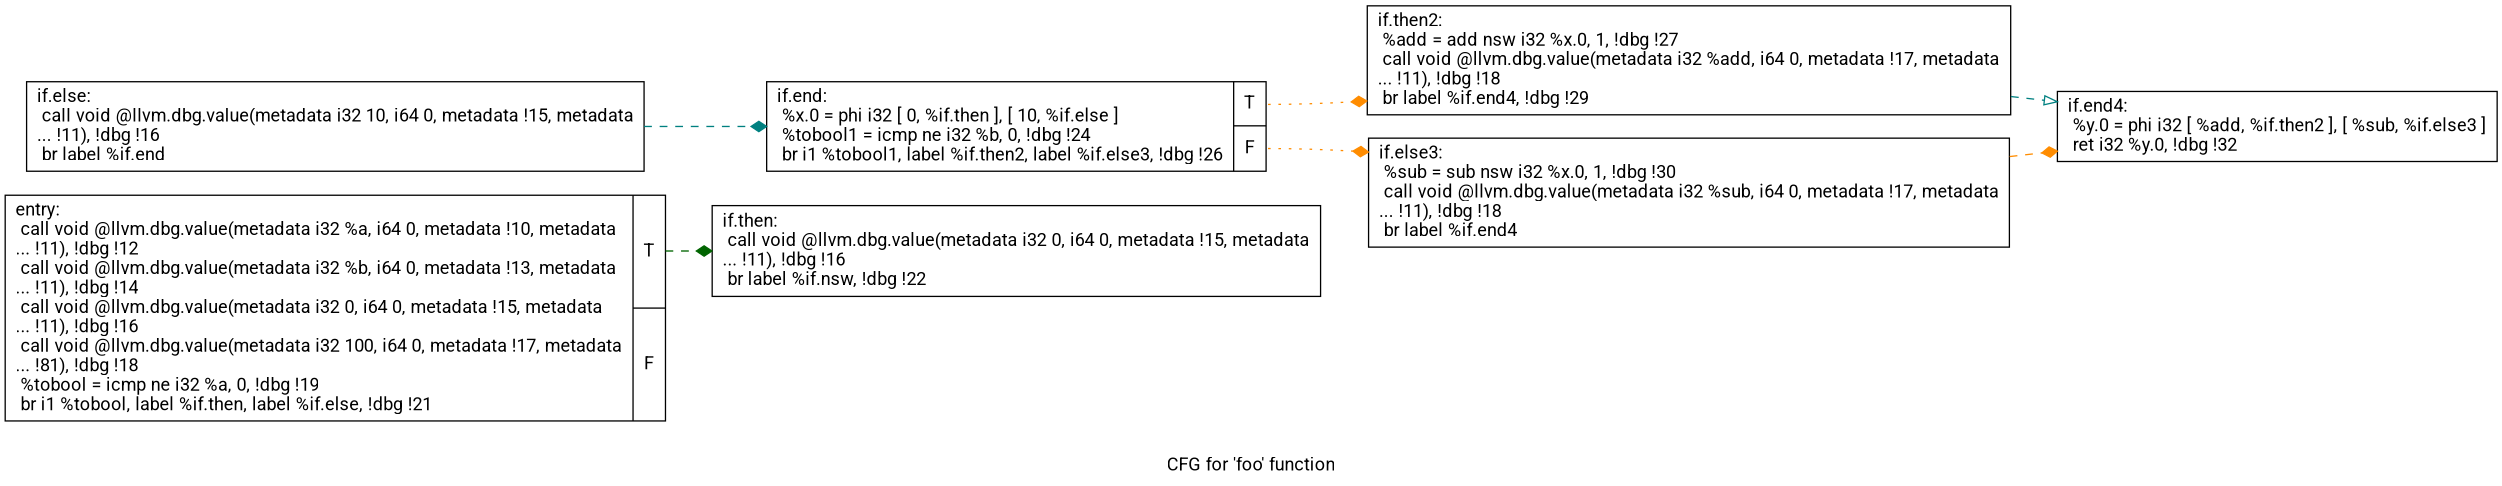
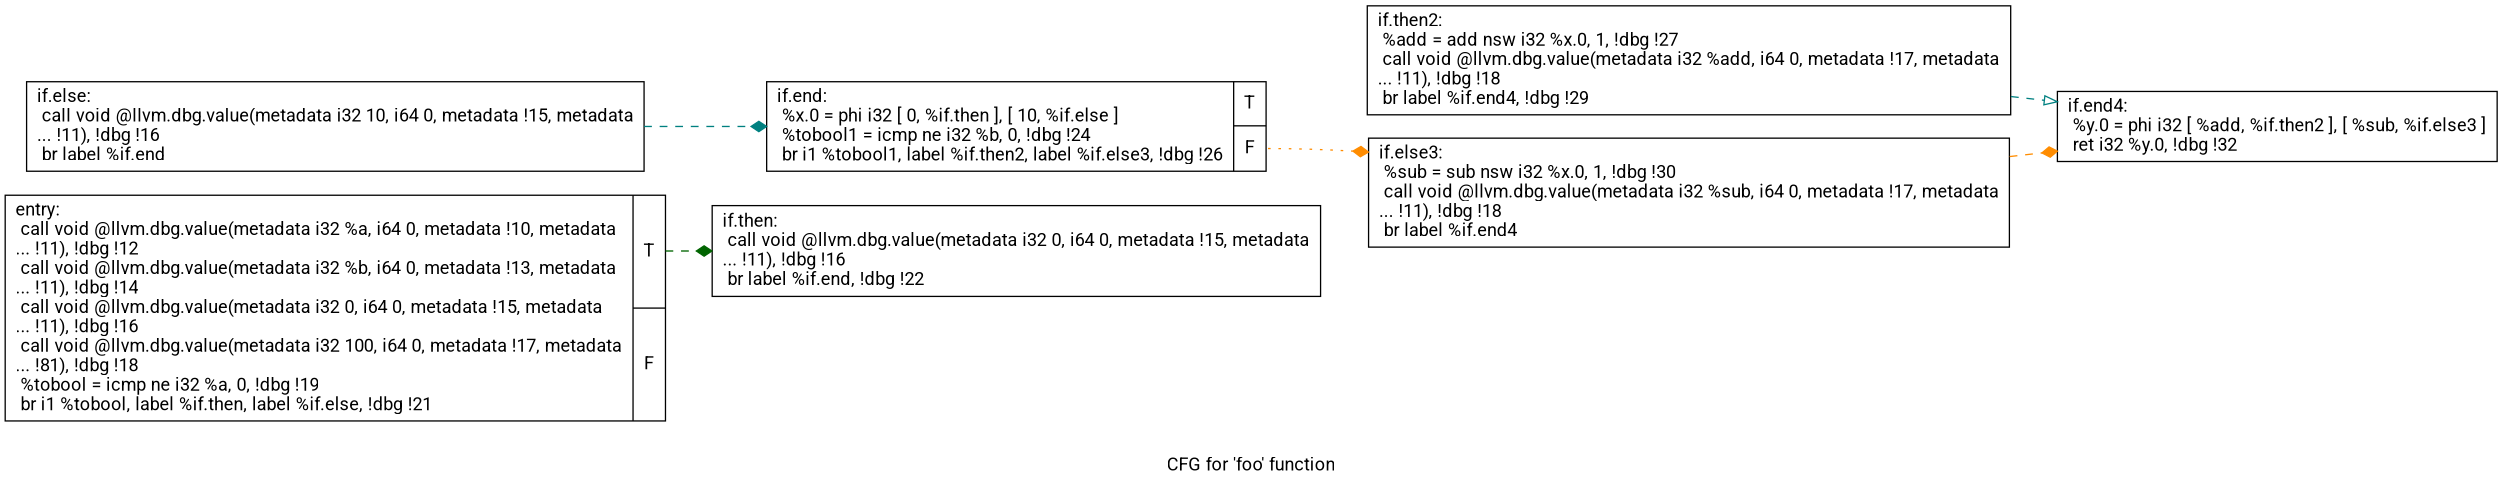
(1310, 104) -> none
(824, 280) -> (824, 280)
